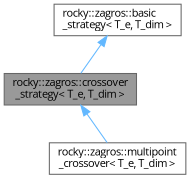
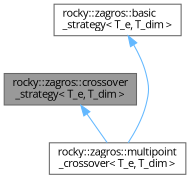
(91, 59) -> (148, 95)
